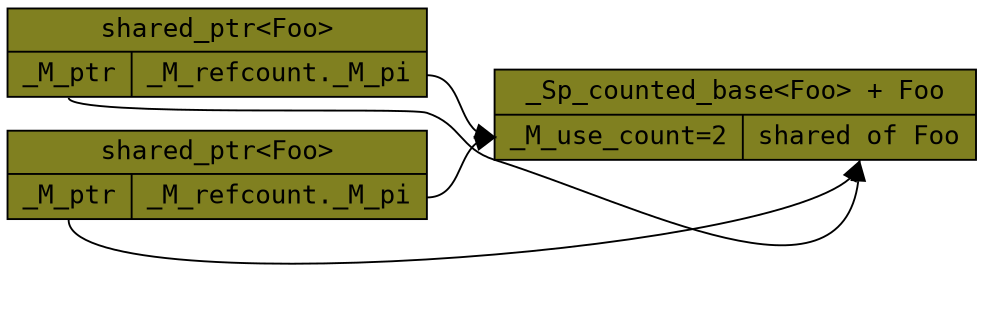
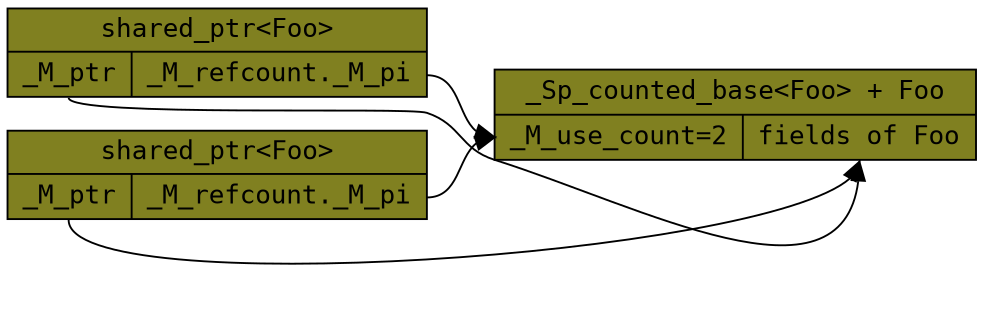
(859, 136) -> (859, 136)
